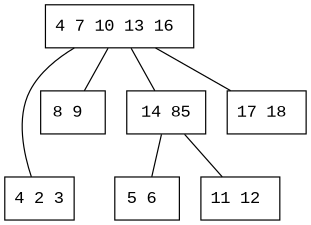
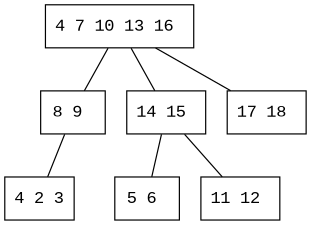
(25, 103) -> (56, 156)
(166, 112) -> (166, 112)
